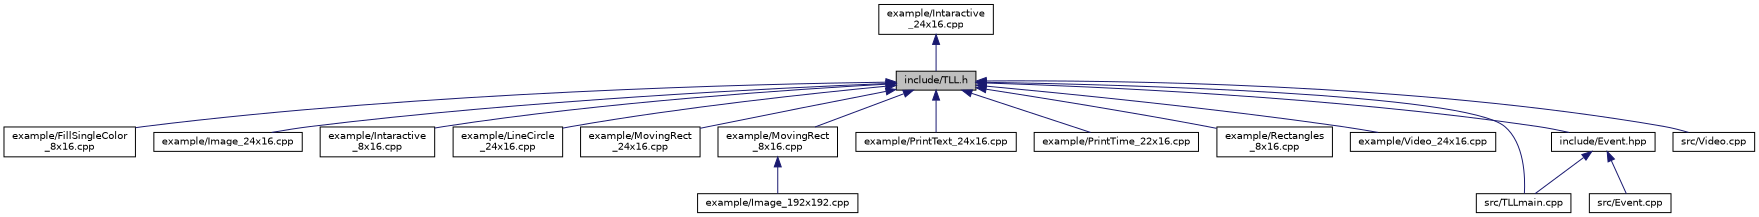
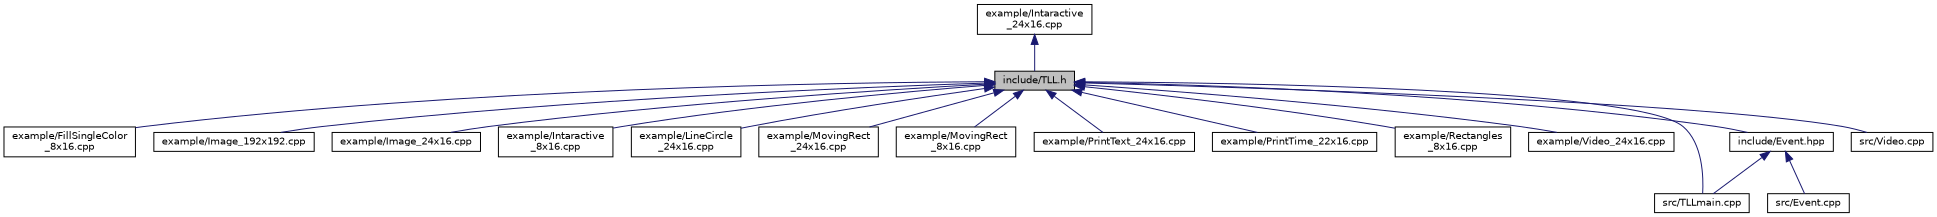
(778, 180) -> (632, 100)
